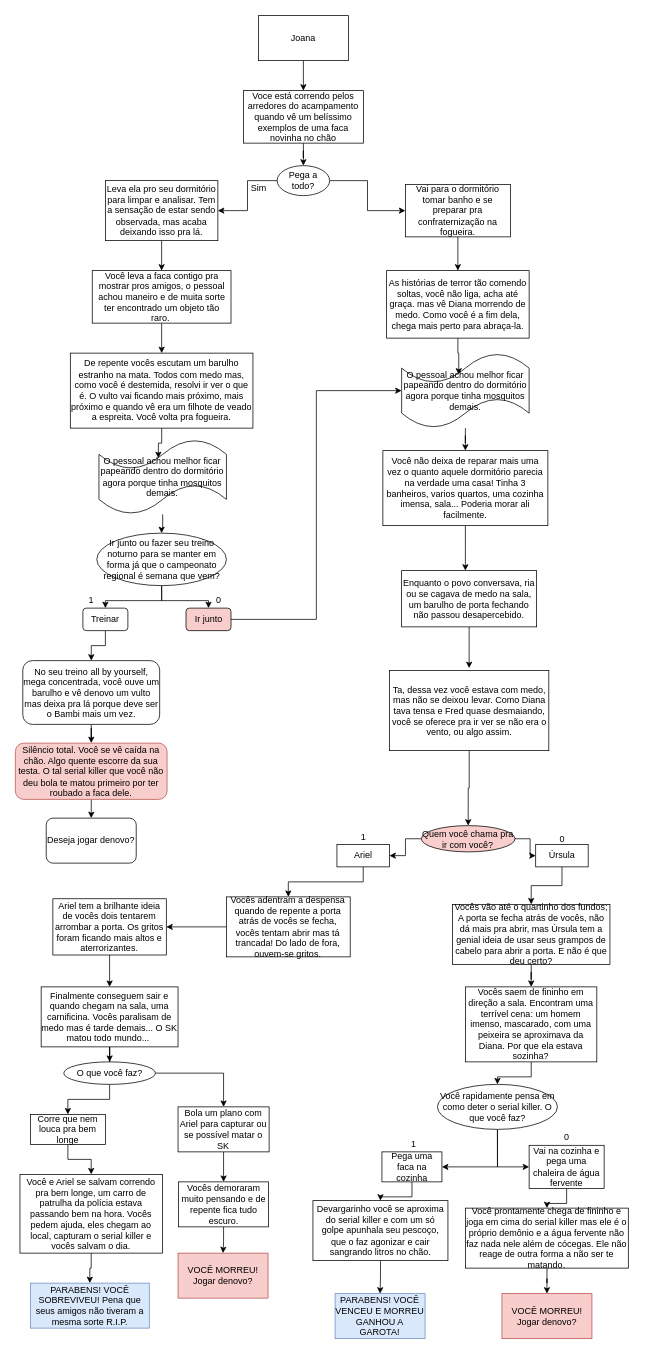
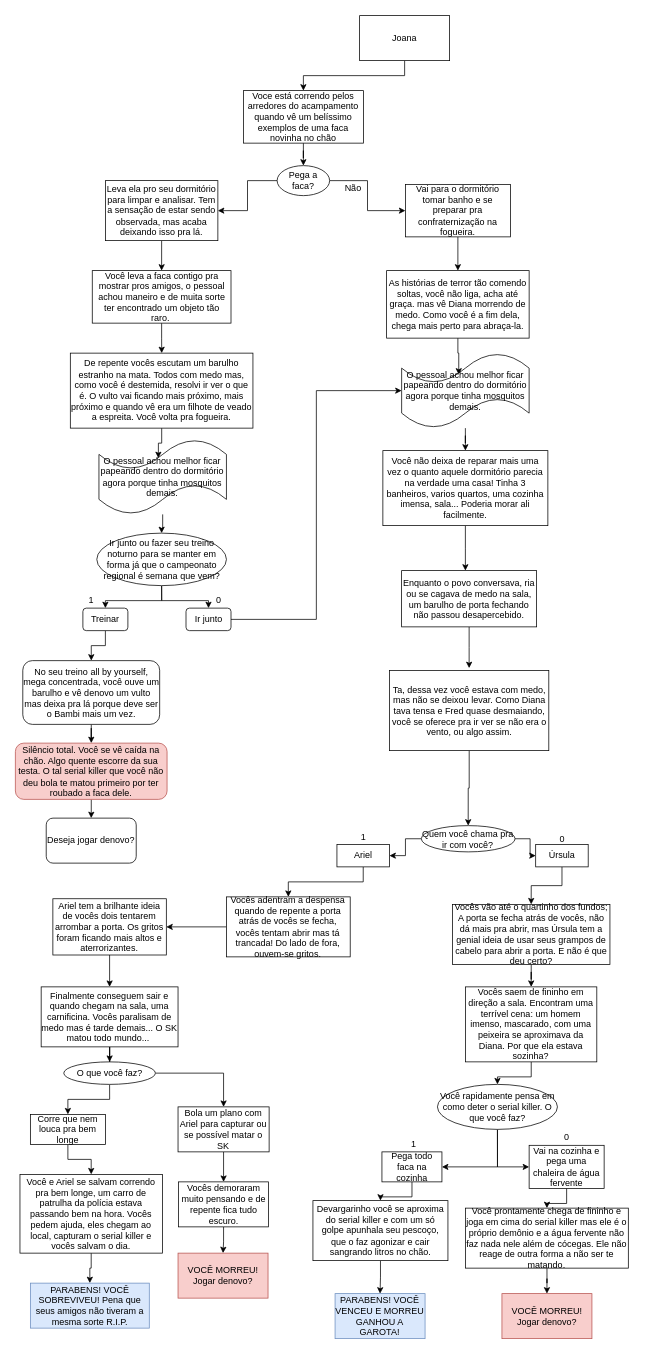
(303, 38) -> (405, 38)
(303, 180) -> (303, 180)
(258, 188) -> none
none -> (353, 188)
(209, 619) -> (209, 619)
(468, 839) -> (468, 839)
(412, 1167) -> (412, 1167)
